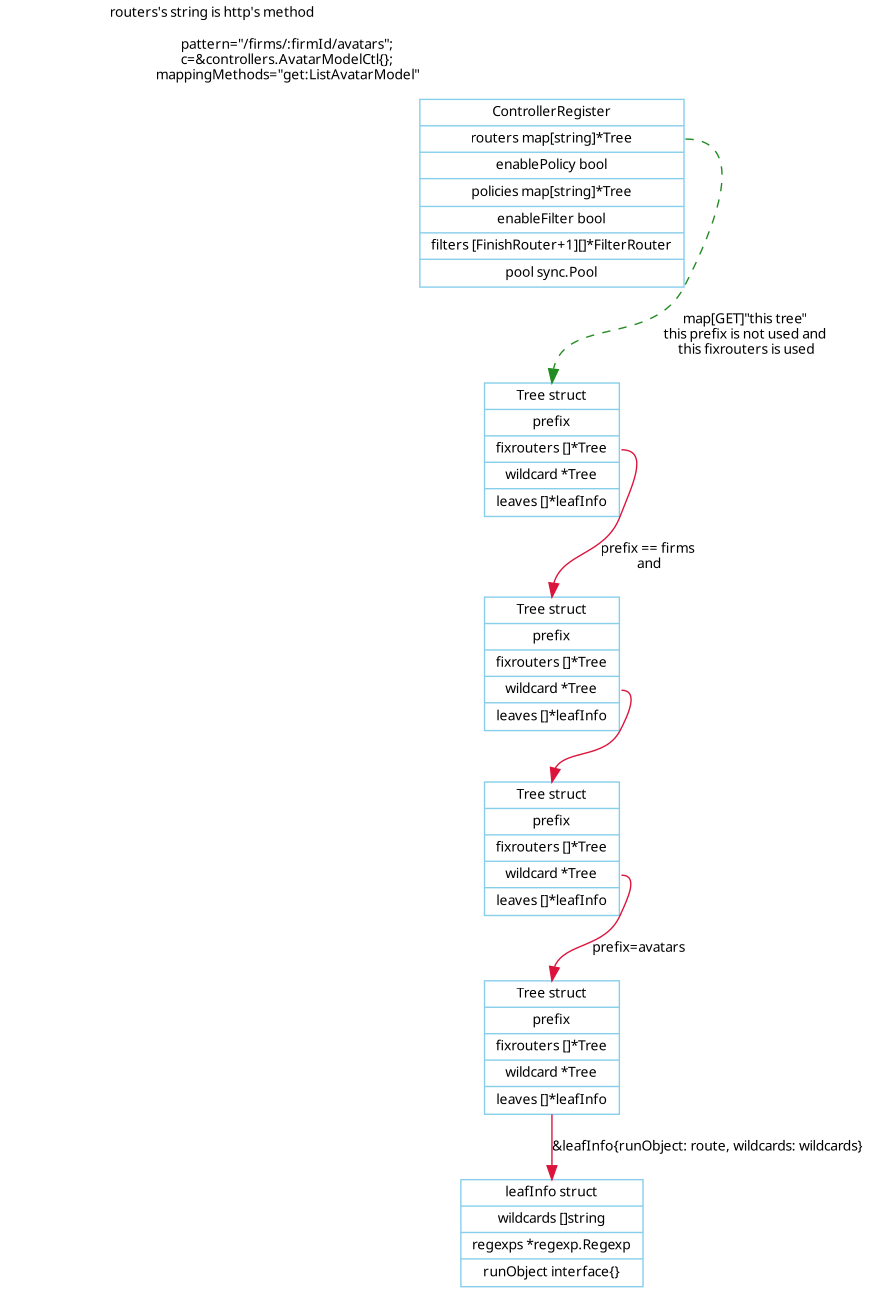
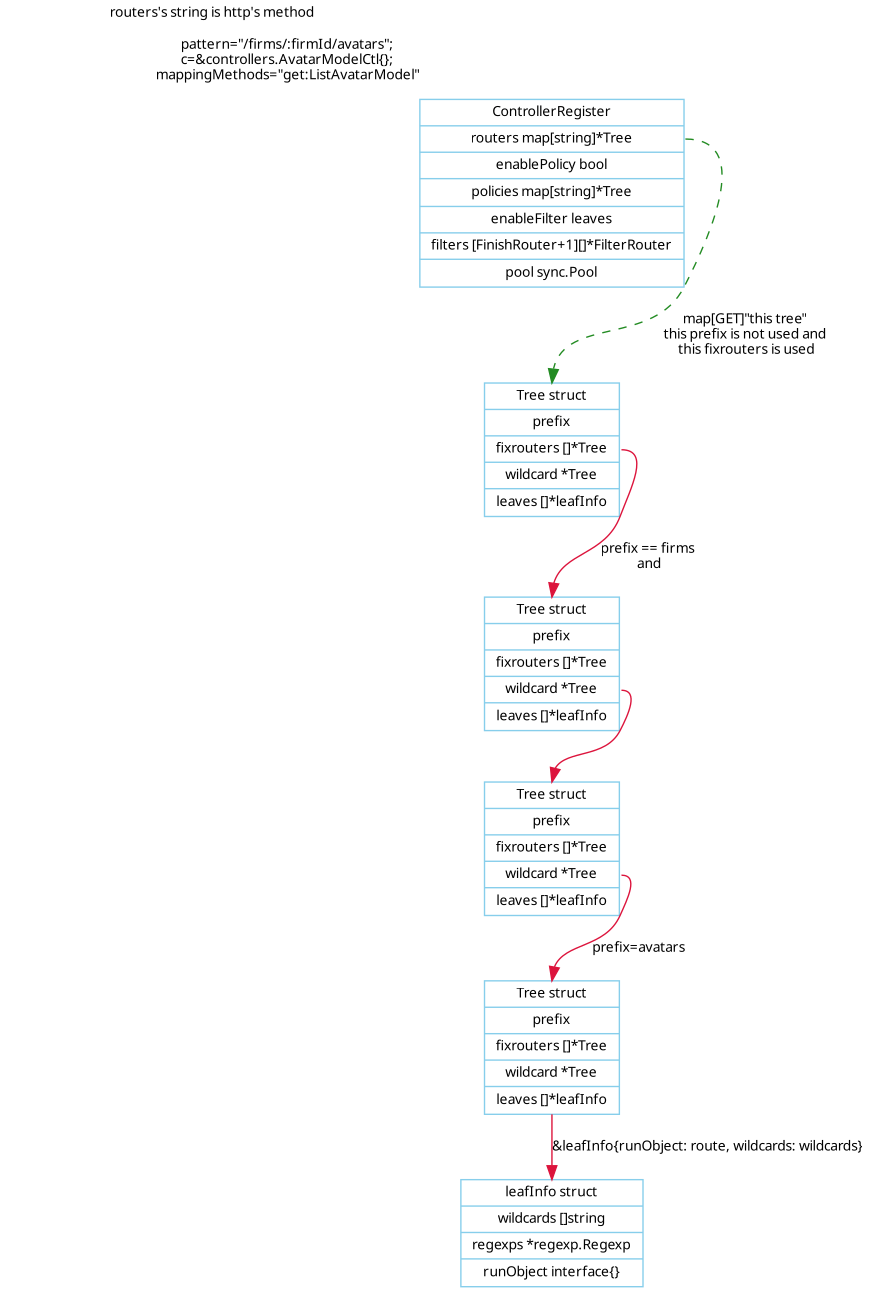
(552, 219) -> (552, 219)
